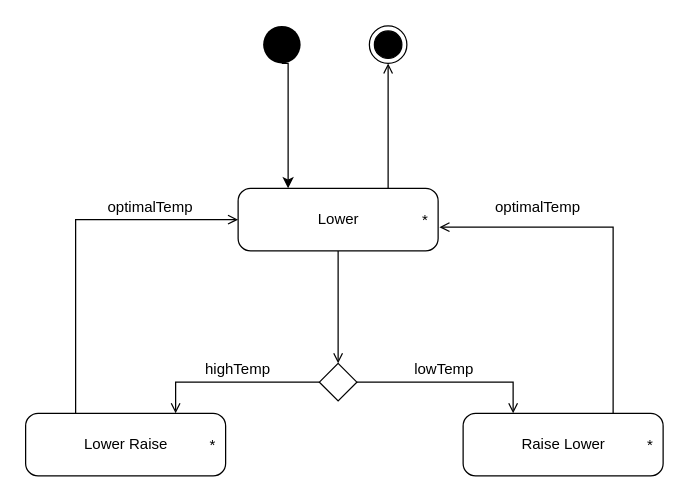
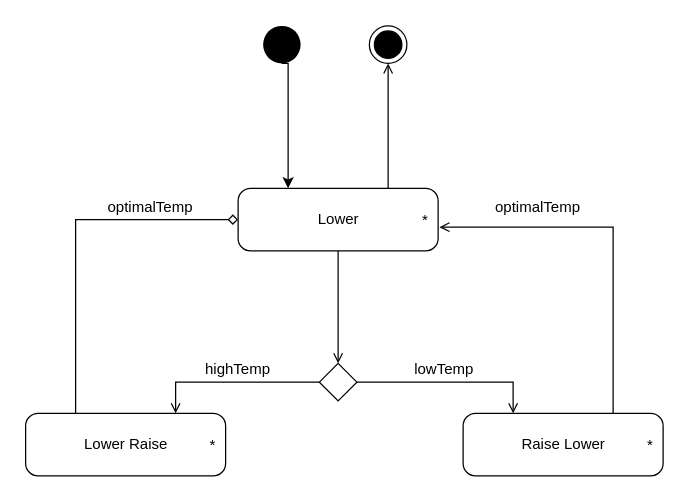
(231, 219) -> (227, 219)
